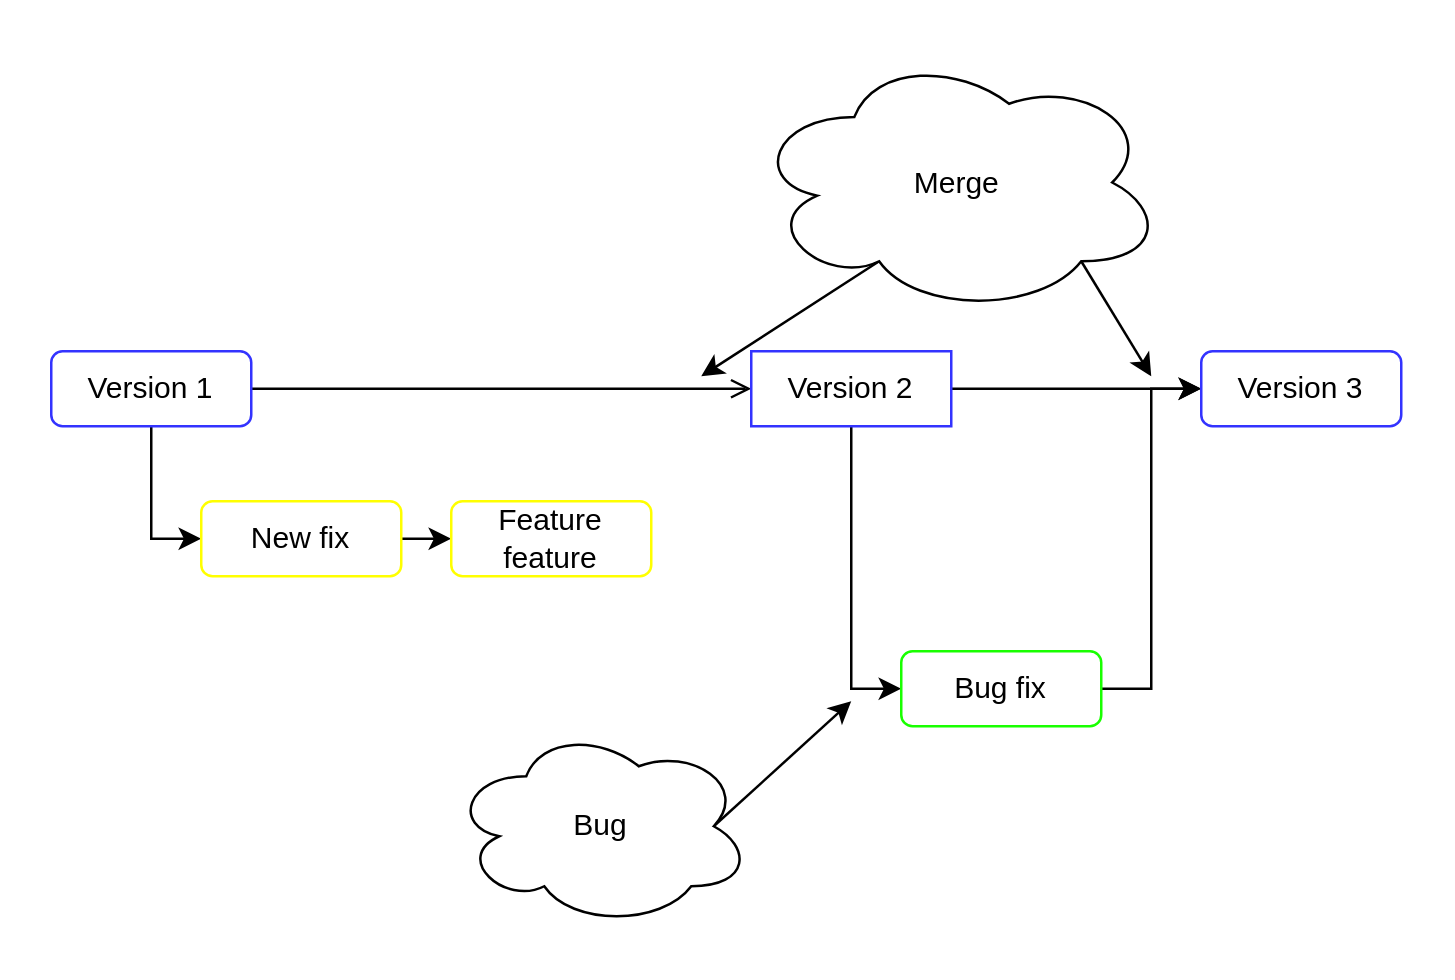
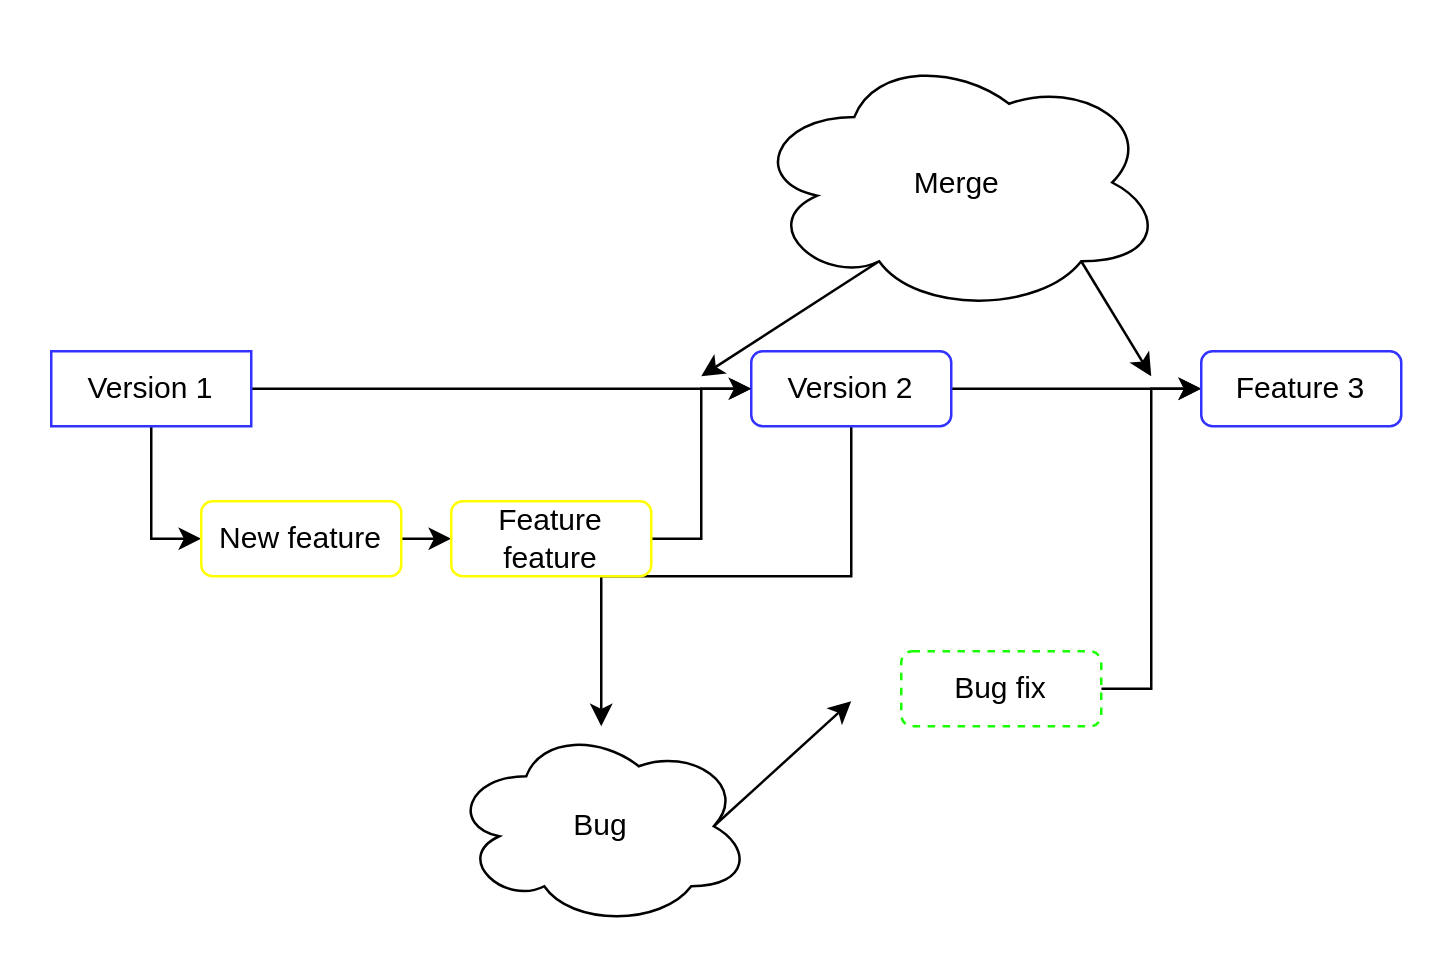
(151, 389) -> (151, 389)
(851, 389) -> (851, 389)
(1301, 389) -> (1301, 389)
none -> (701, 491)
(301, 539) -> (301, 539)
(851, 648) -> (748, 576)
(1001, 689) -> (1001, 689)
